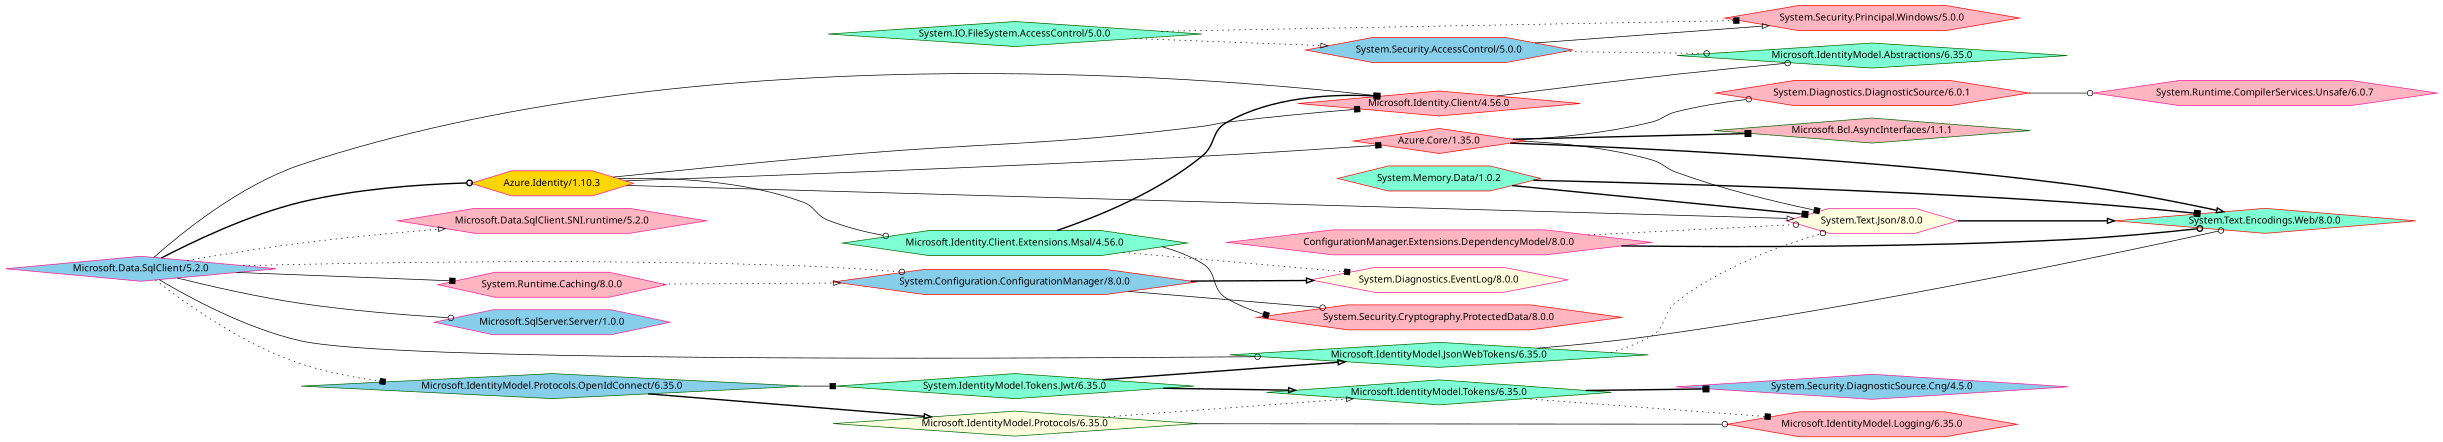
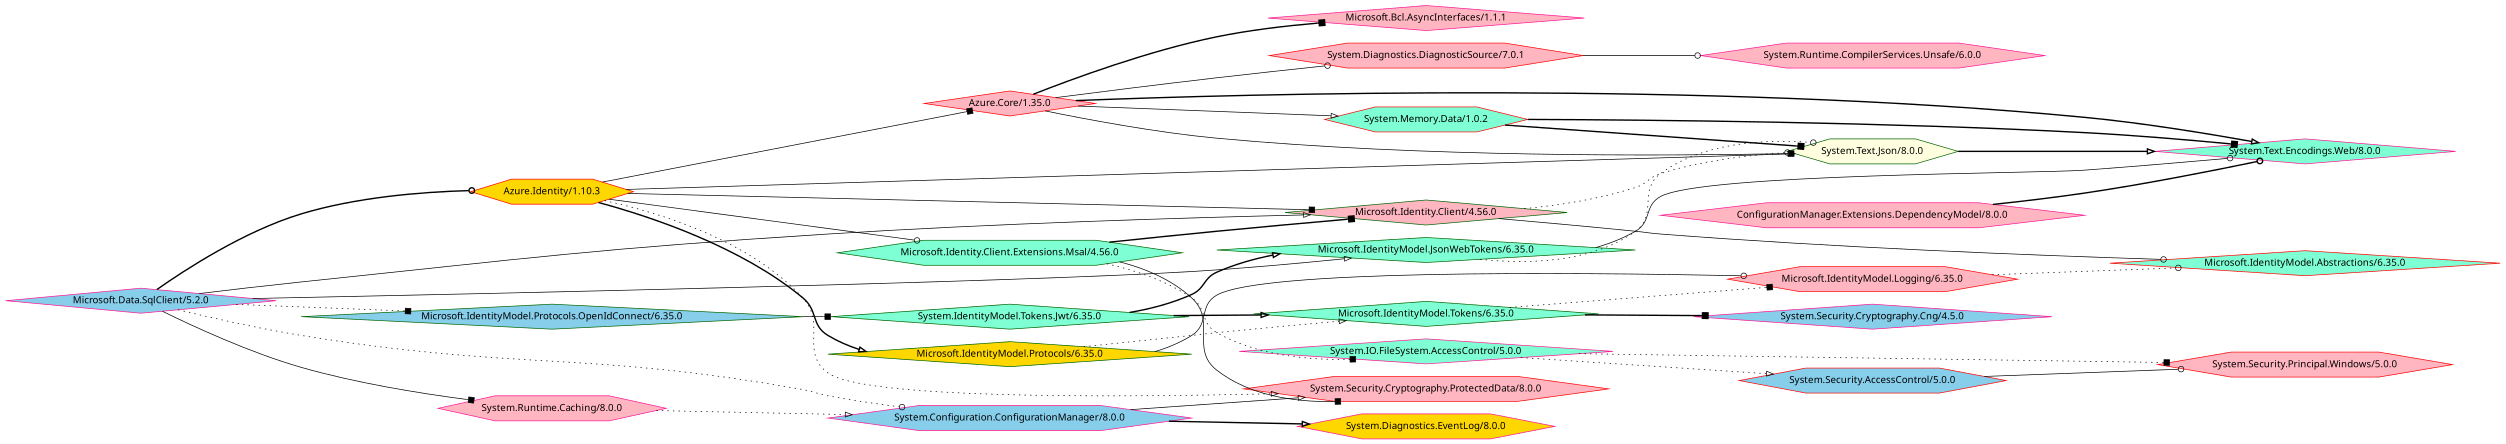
(1015, 34) -> (1426, 351)
(1649, 35) -> (2081, 373)
(1634, 52) -> (2084, 271)
(1872, 56) -> (2305, 263)
(1872, 93) -> (1426, 56)
(2265, 93) -> (1873, 56)
(1439, 103) -> (1426, 212)
none -> (1204, 111)
(1872, 131) -> (1426, 18)
(552, 183) -> (552, 192)
(552, 221) -> none
(1872, 221) -> (1873, 151)
(2265, 221) -> (2305, 151)
(1691, 230) -> (1648, 181)
(1233, 262) -> (1211, 329)
(1439, 280) -> (1426, 426)
(1015, 282) -> (1010, 418)
(1219, 299) -> (1214, 404)
(552, 322) -> none
(700, 357) -> (799, 286)
(1872, 387) -> (1873, 317)
none -> (895, 388)
(786, 405) -> (742, 258)
(1015, 424) -> (1010, 354)
